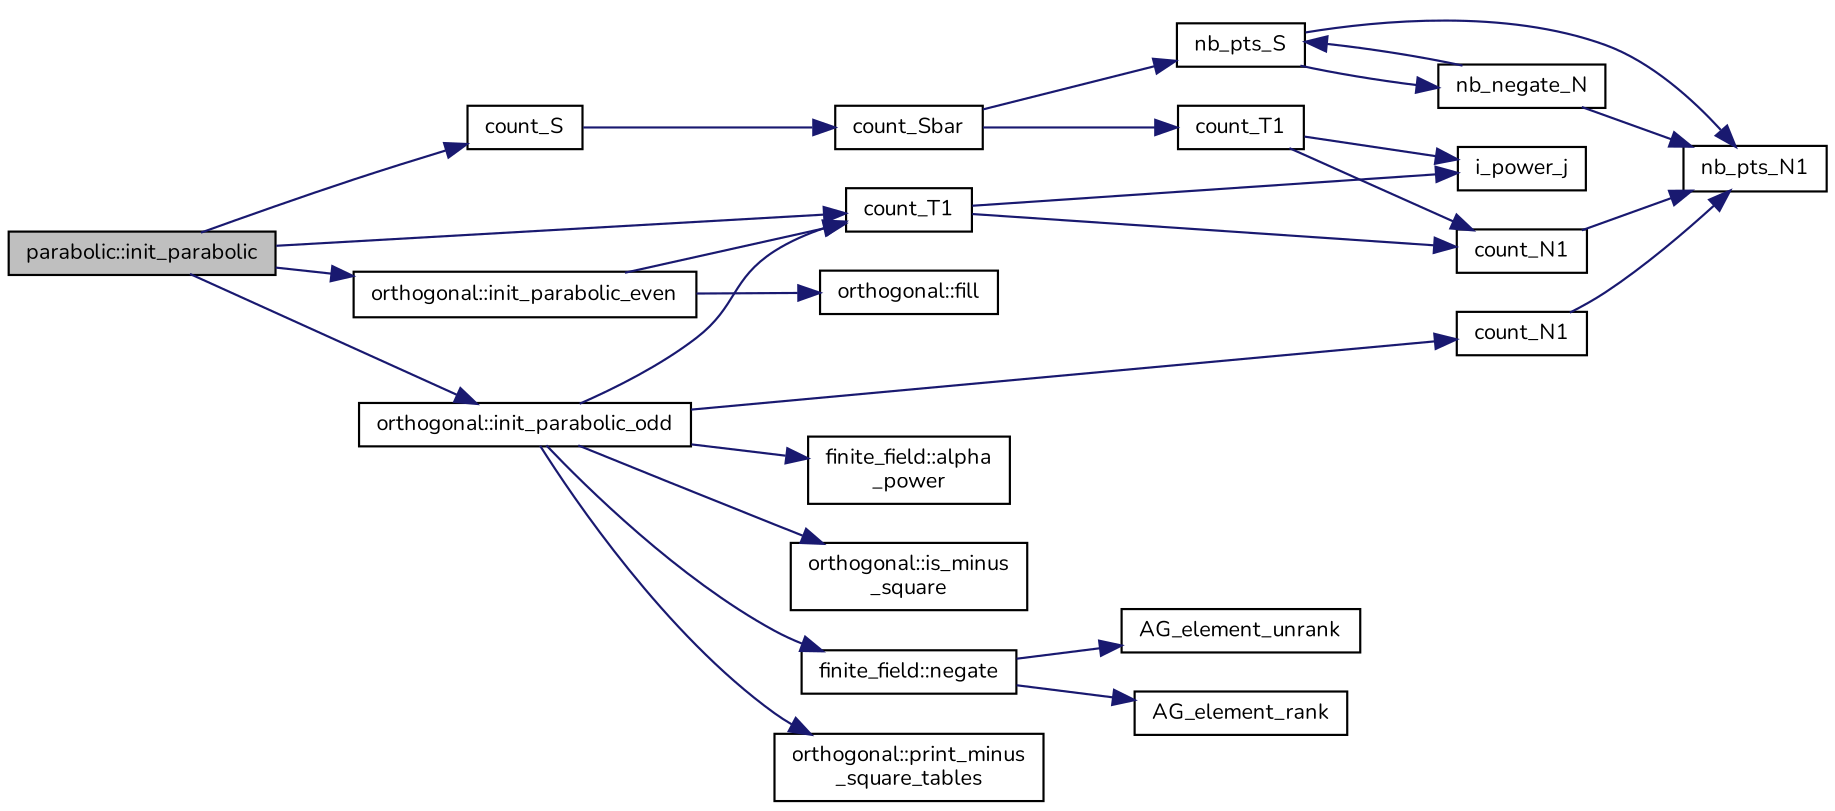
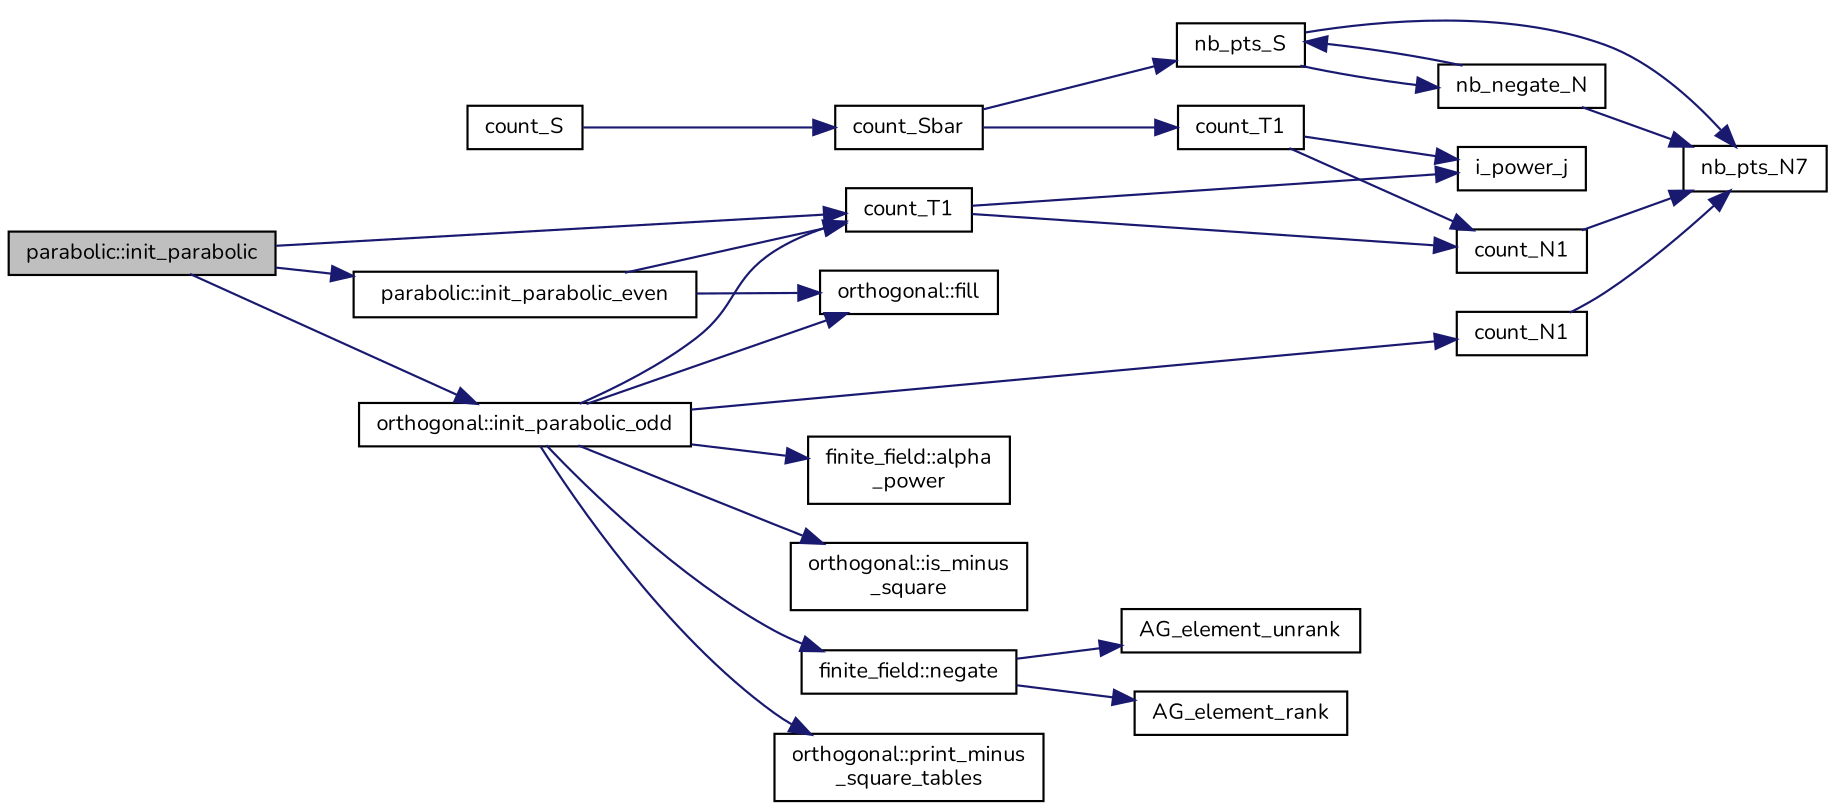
(1755, 169) -> (1755, 169)
(323, 190) -> none
(525, 295) -> (525, 295)
none -> (706, 362)
